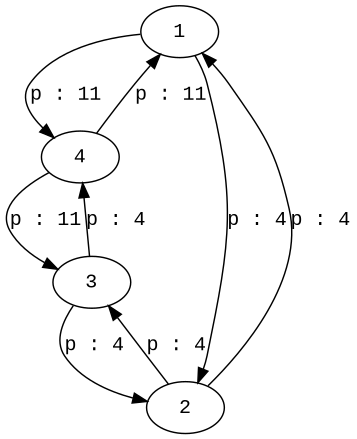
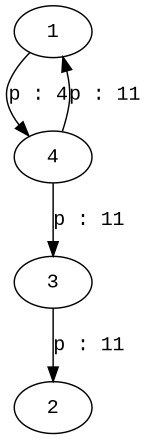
(66, 94) -> (39, 94)
(227, 211) -> none
(87, 227) -> none
(291, 227) -> none
(95, 345) -> (89, 345)
(143, 351) -> none
